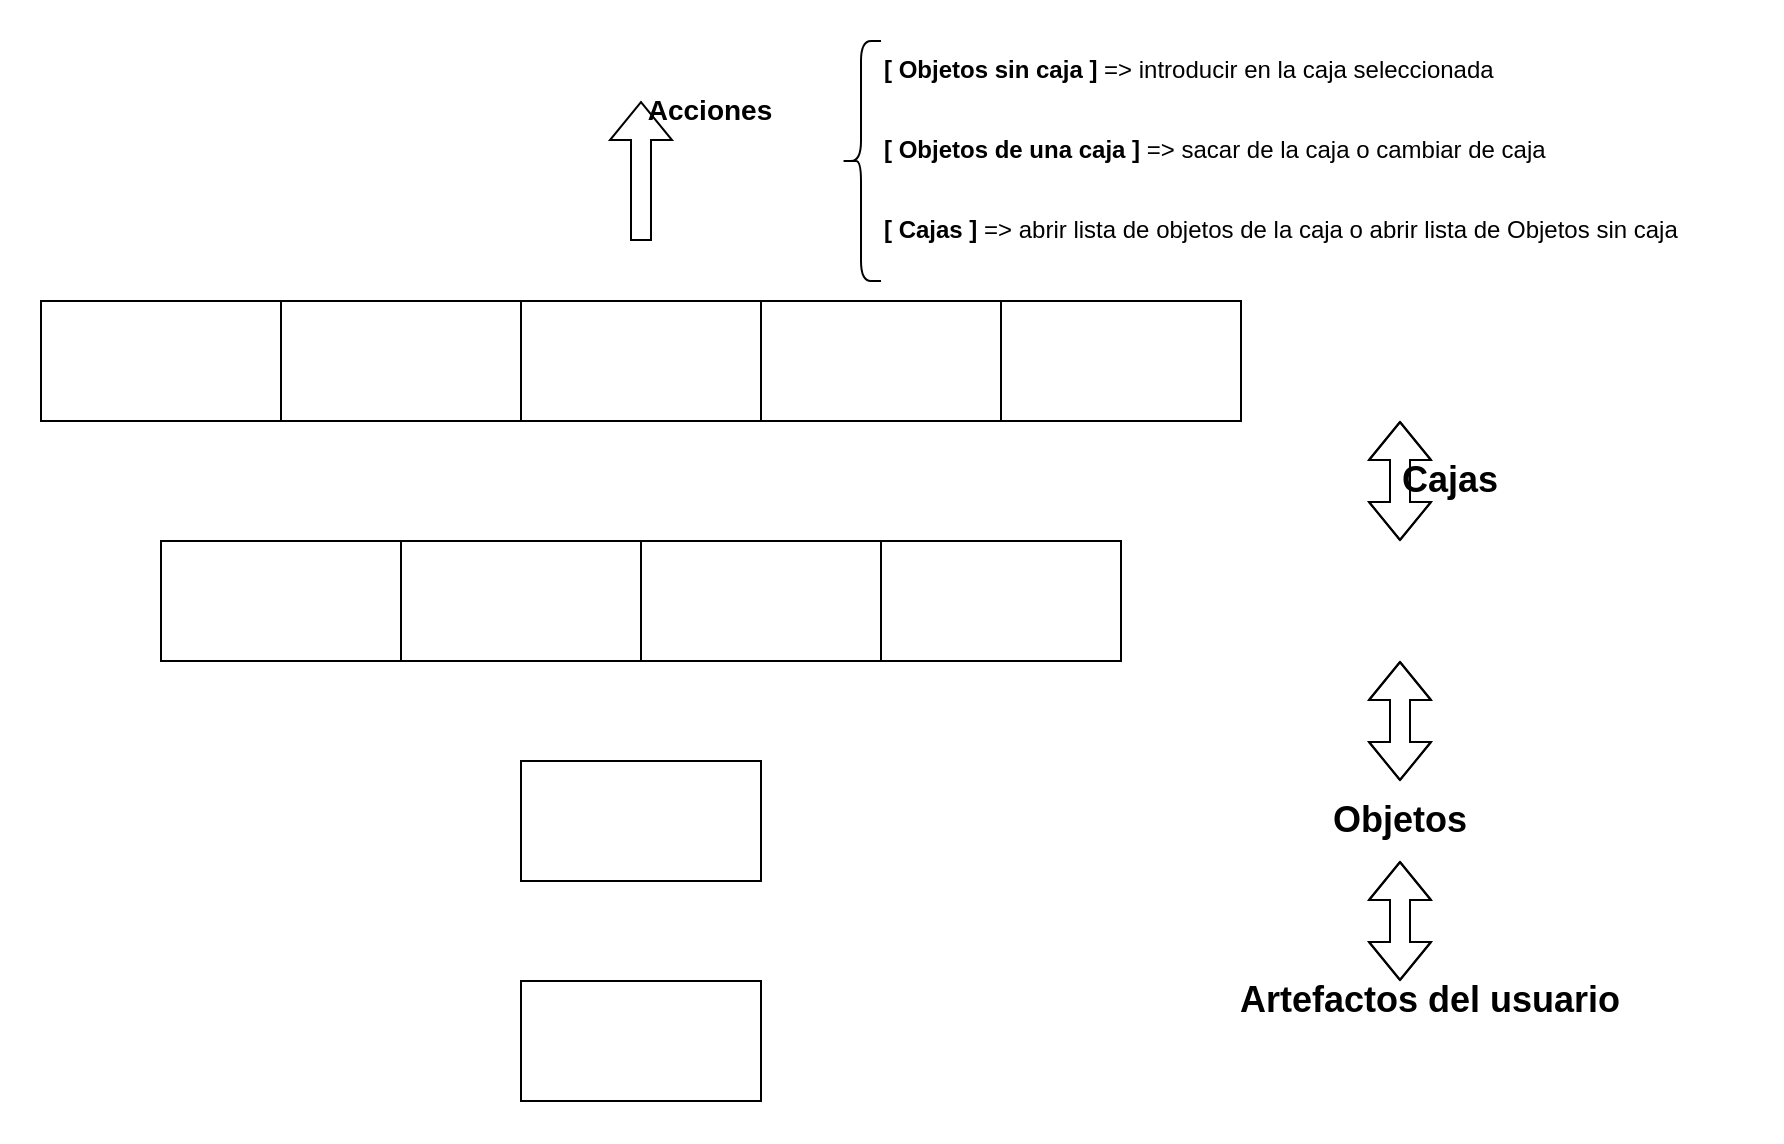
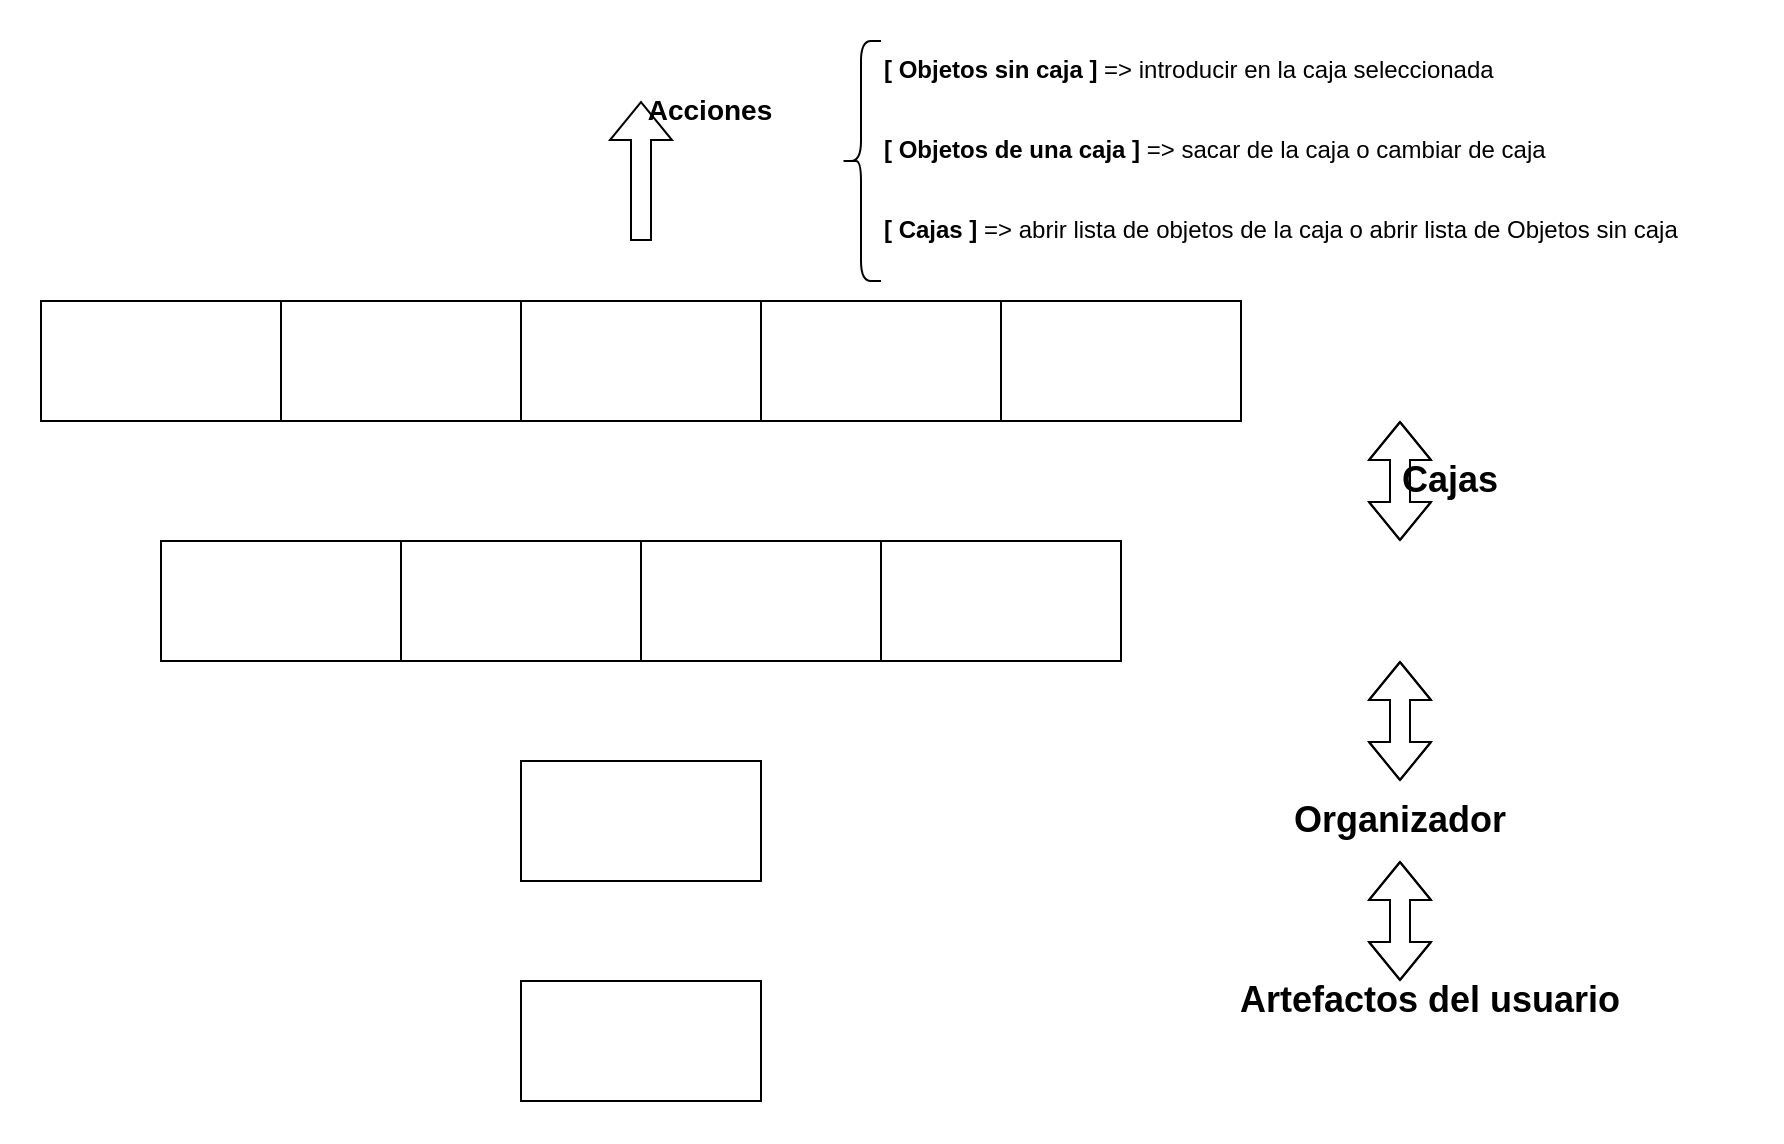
(1401, 821) -> (1401, 821)
